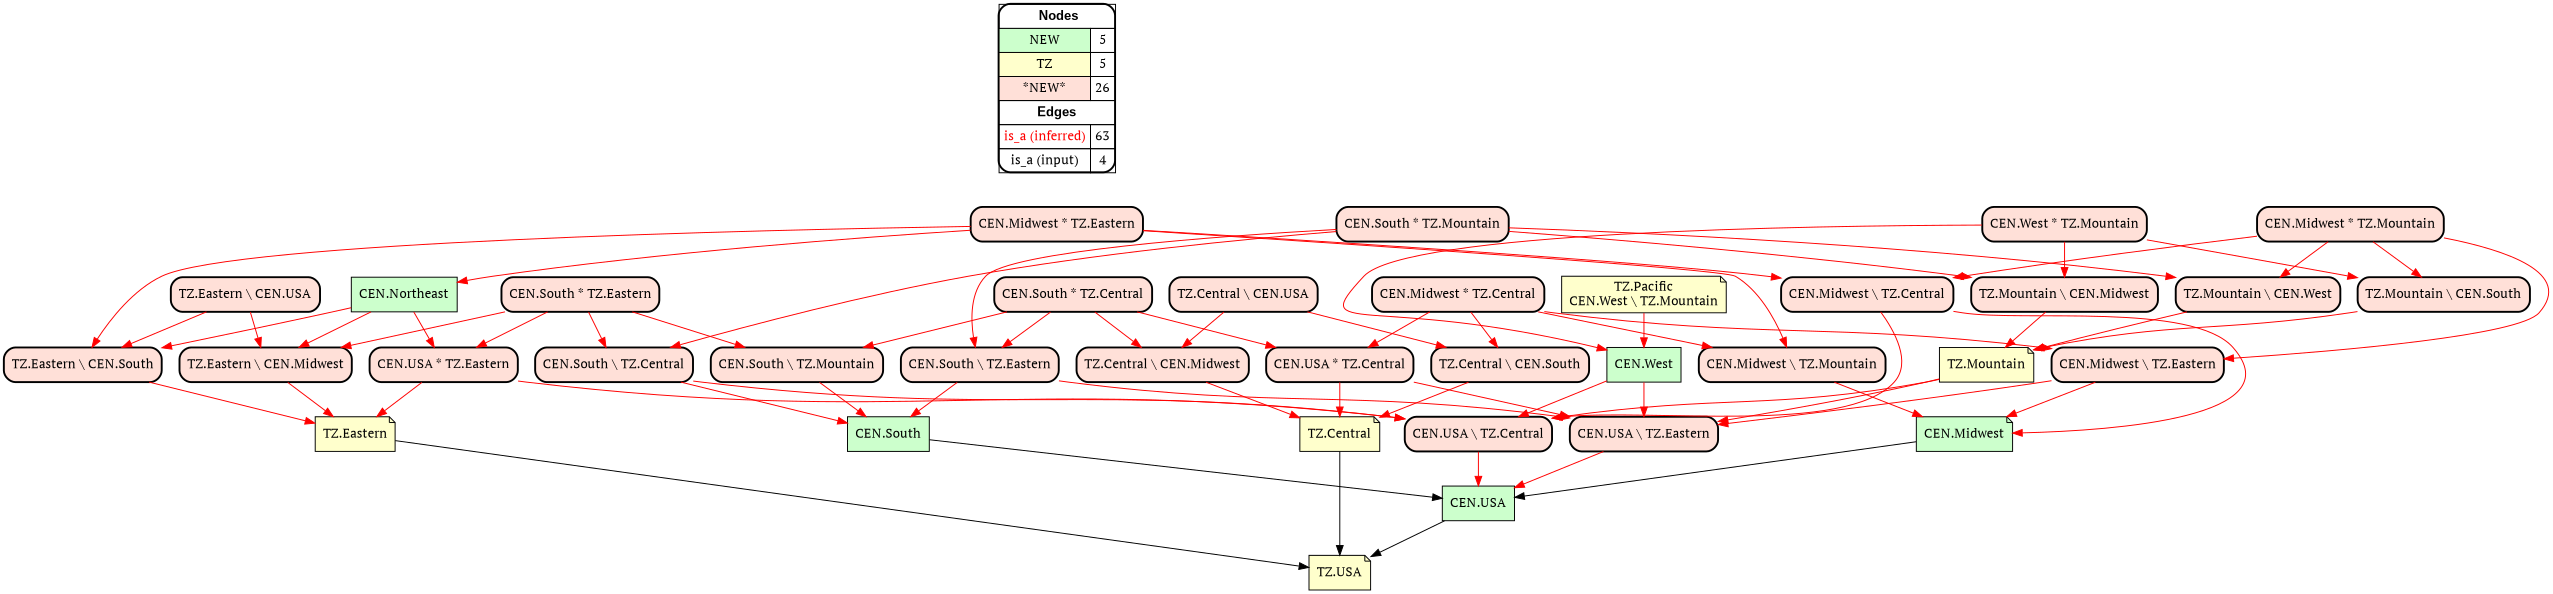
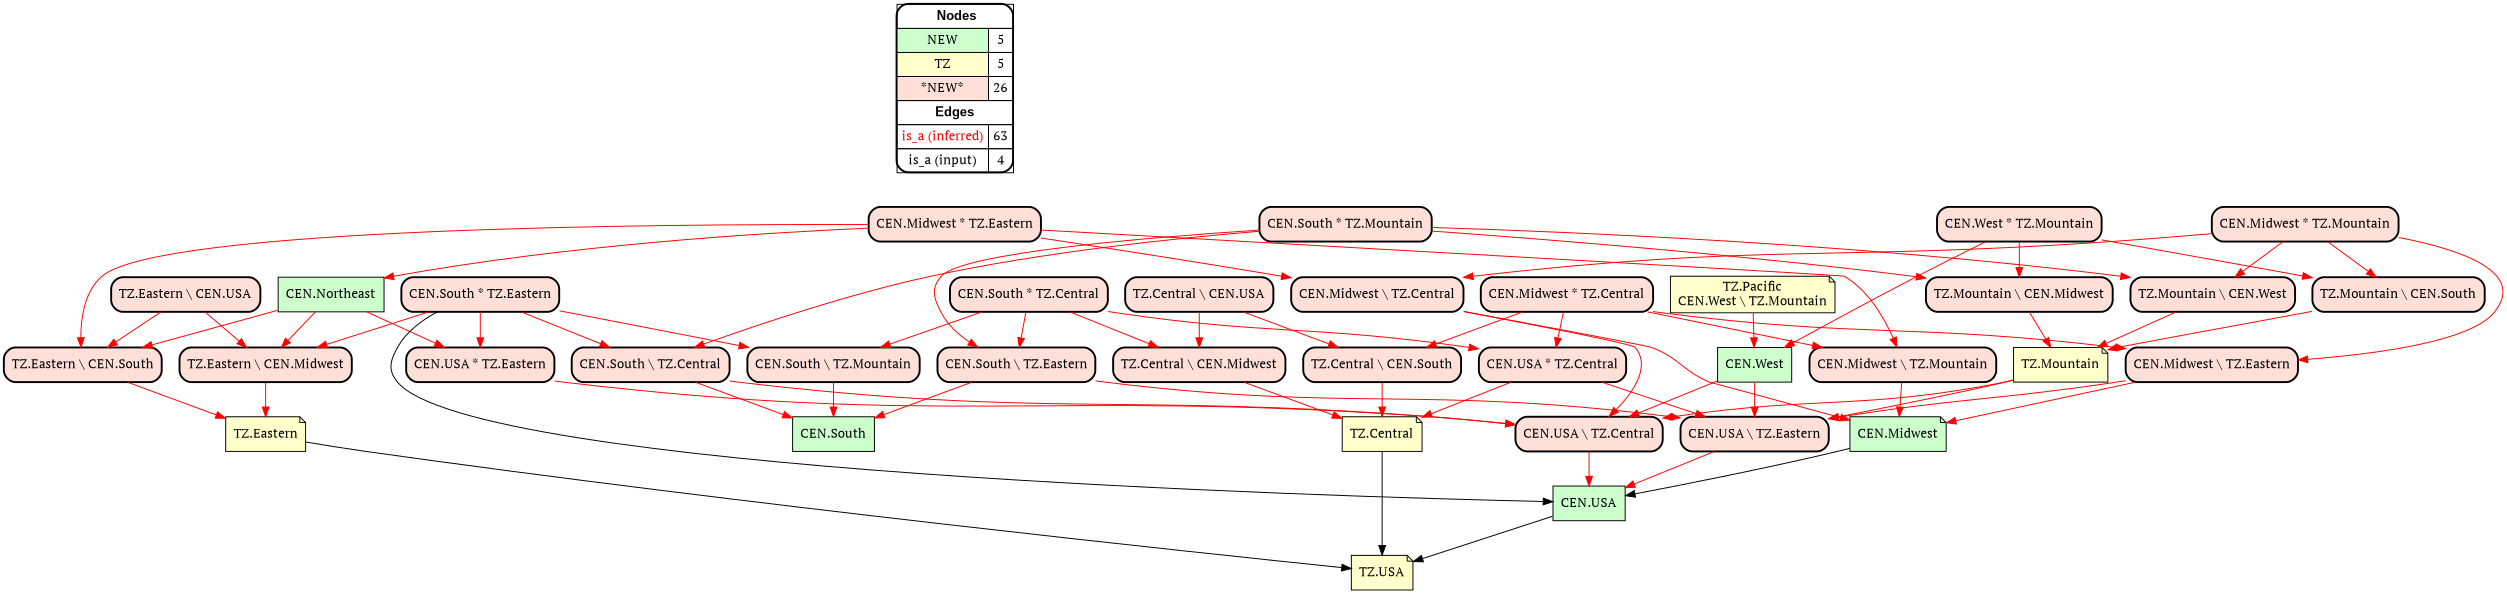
(403, 397) -> none
(1181, 468) -> (919, 474)
